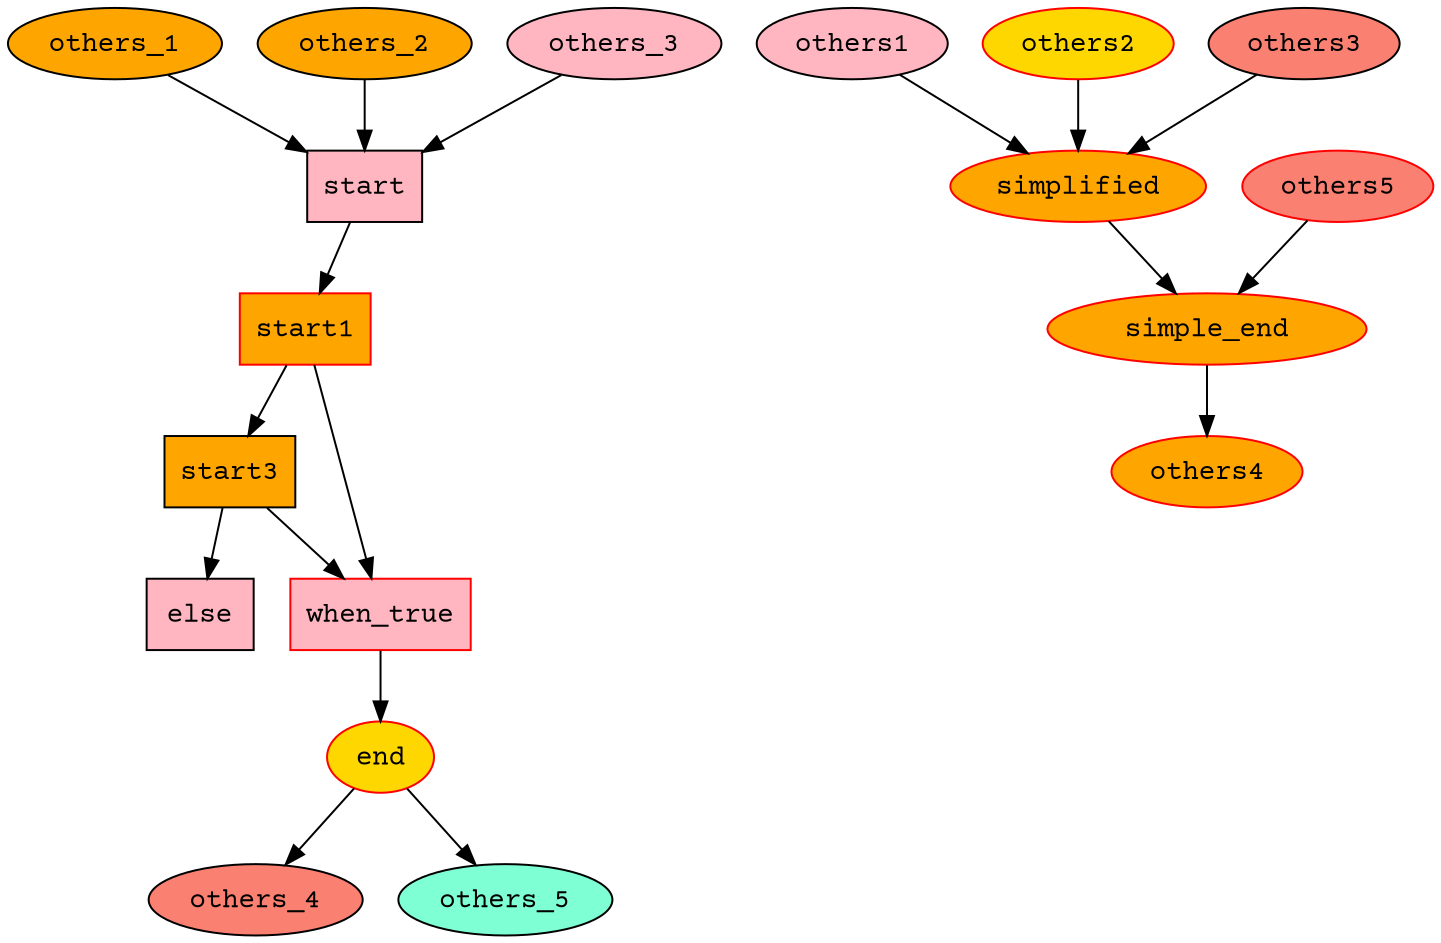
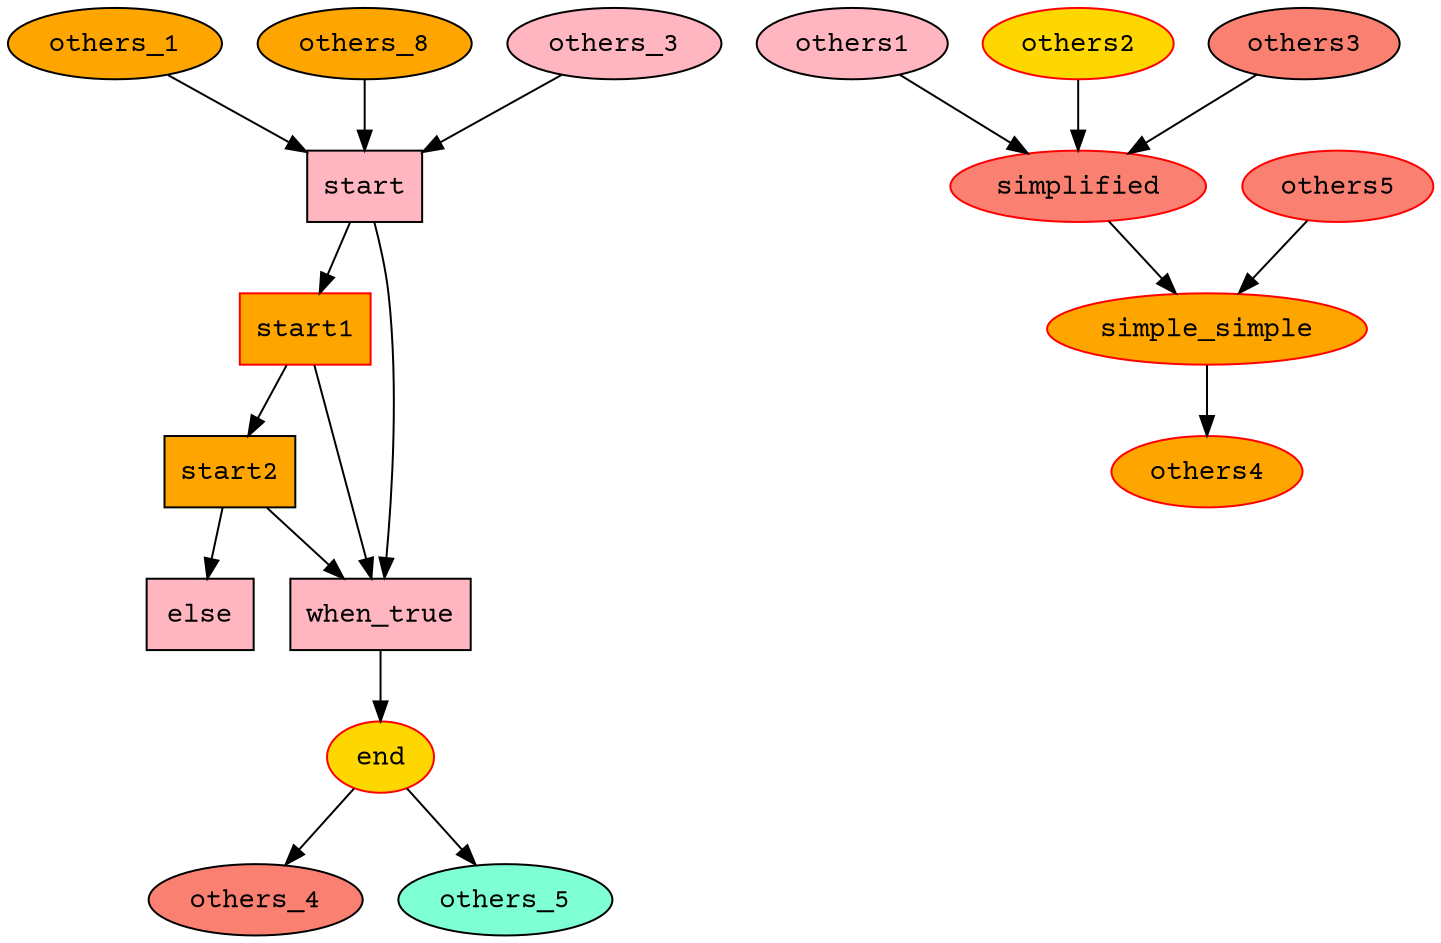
(365, 44) -> (365, 44)
(1078, 186) -> (1078, 186)
(1207, 329) -> (1207, 329)
none -> (394, 389)
(230, 472) -> (230, 472)
(381, 614) -> (381, 614)
